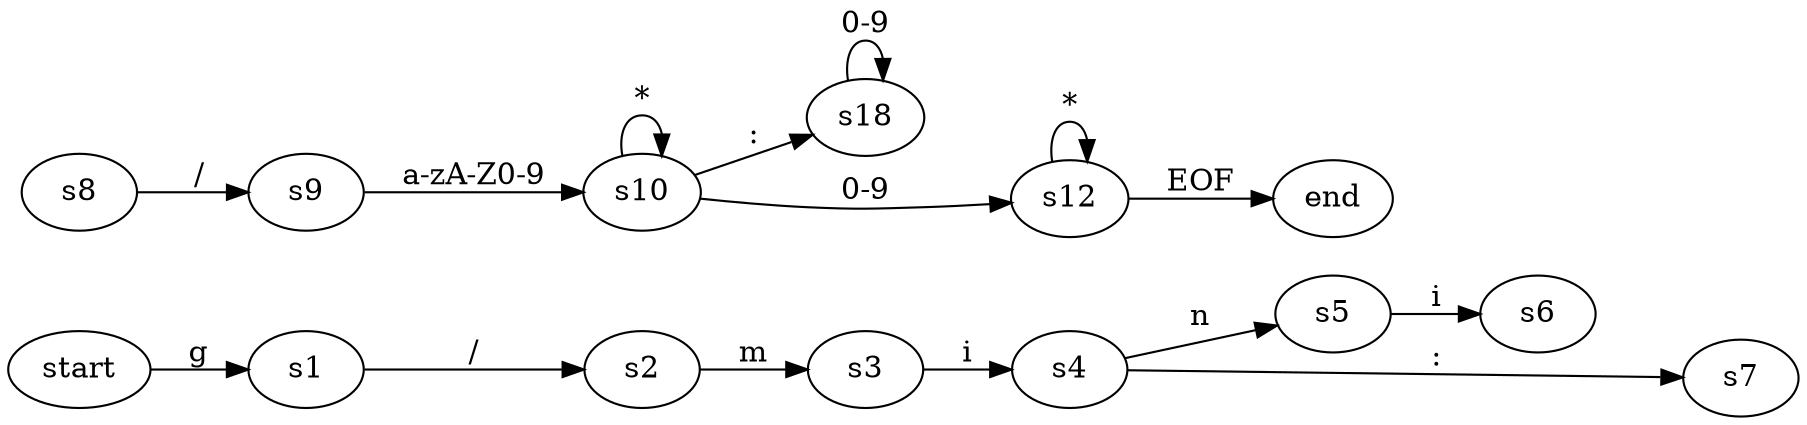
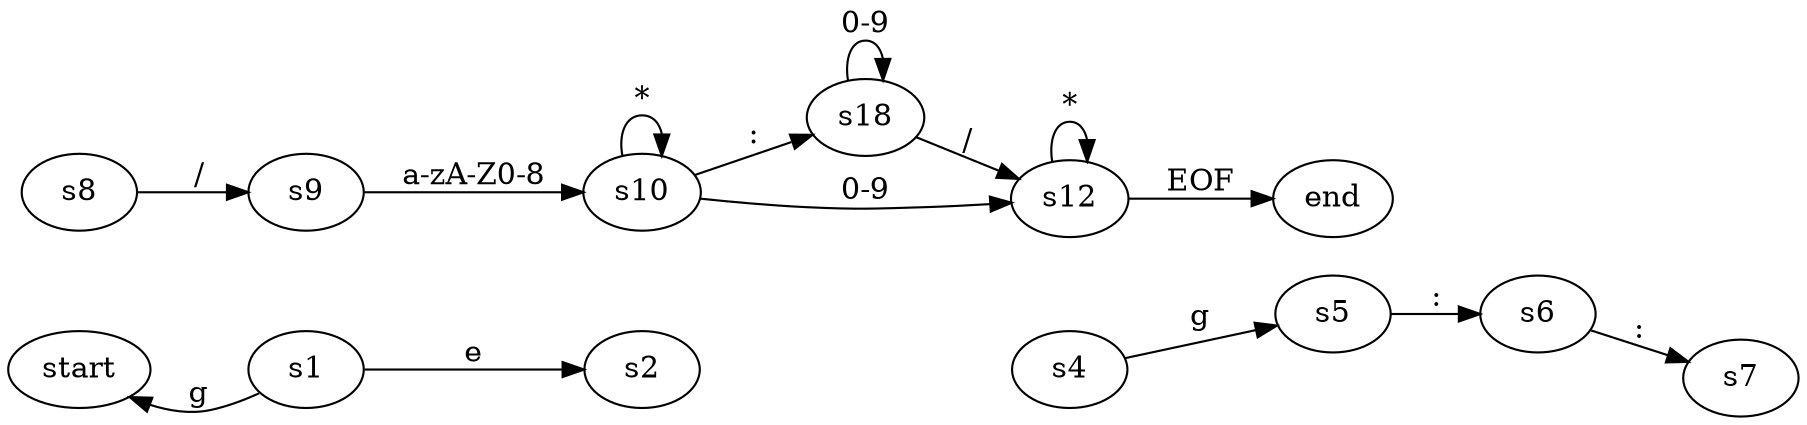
none -> (957, 154)
(474, 176) -> (474, 176)
(1436, 298) -> (1436, 298)
(1201, 317) -> (1201, 317)
(474, 354) -> (474, 354)
(189, 370) -> (206, 411)
(866, 370) -> none
(1394, 374) -> (1630, 343)
